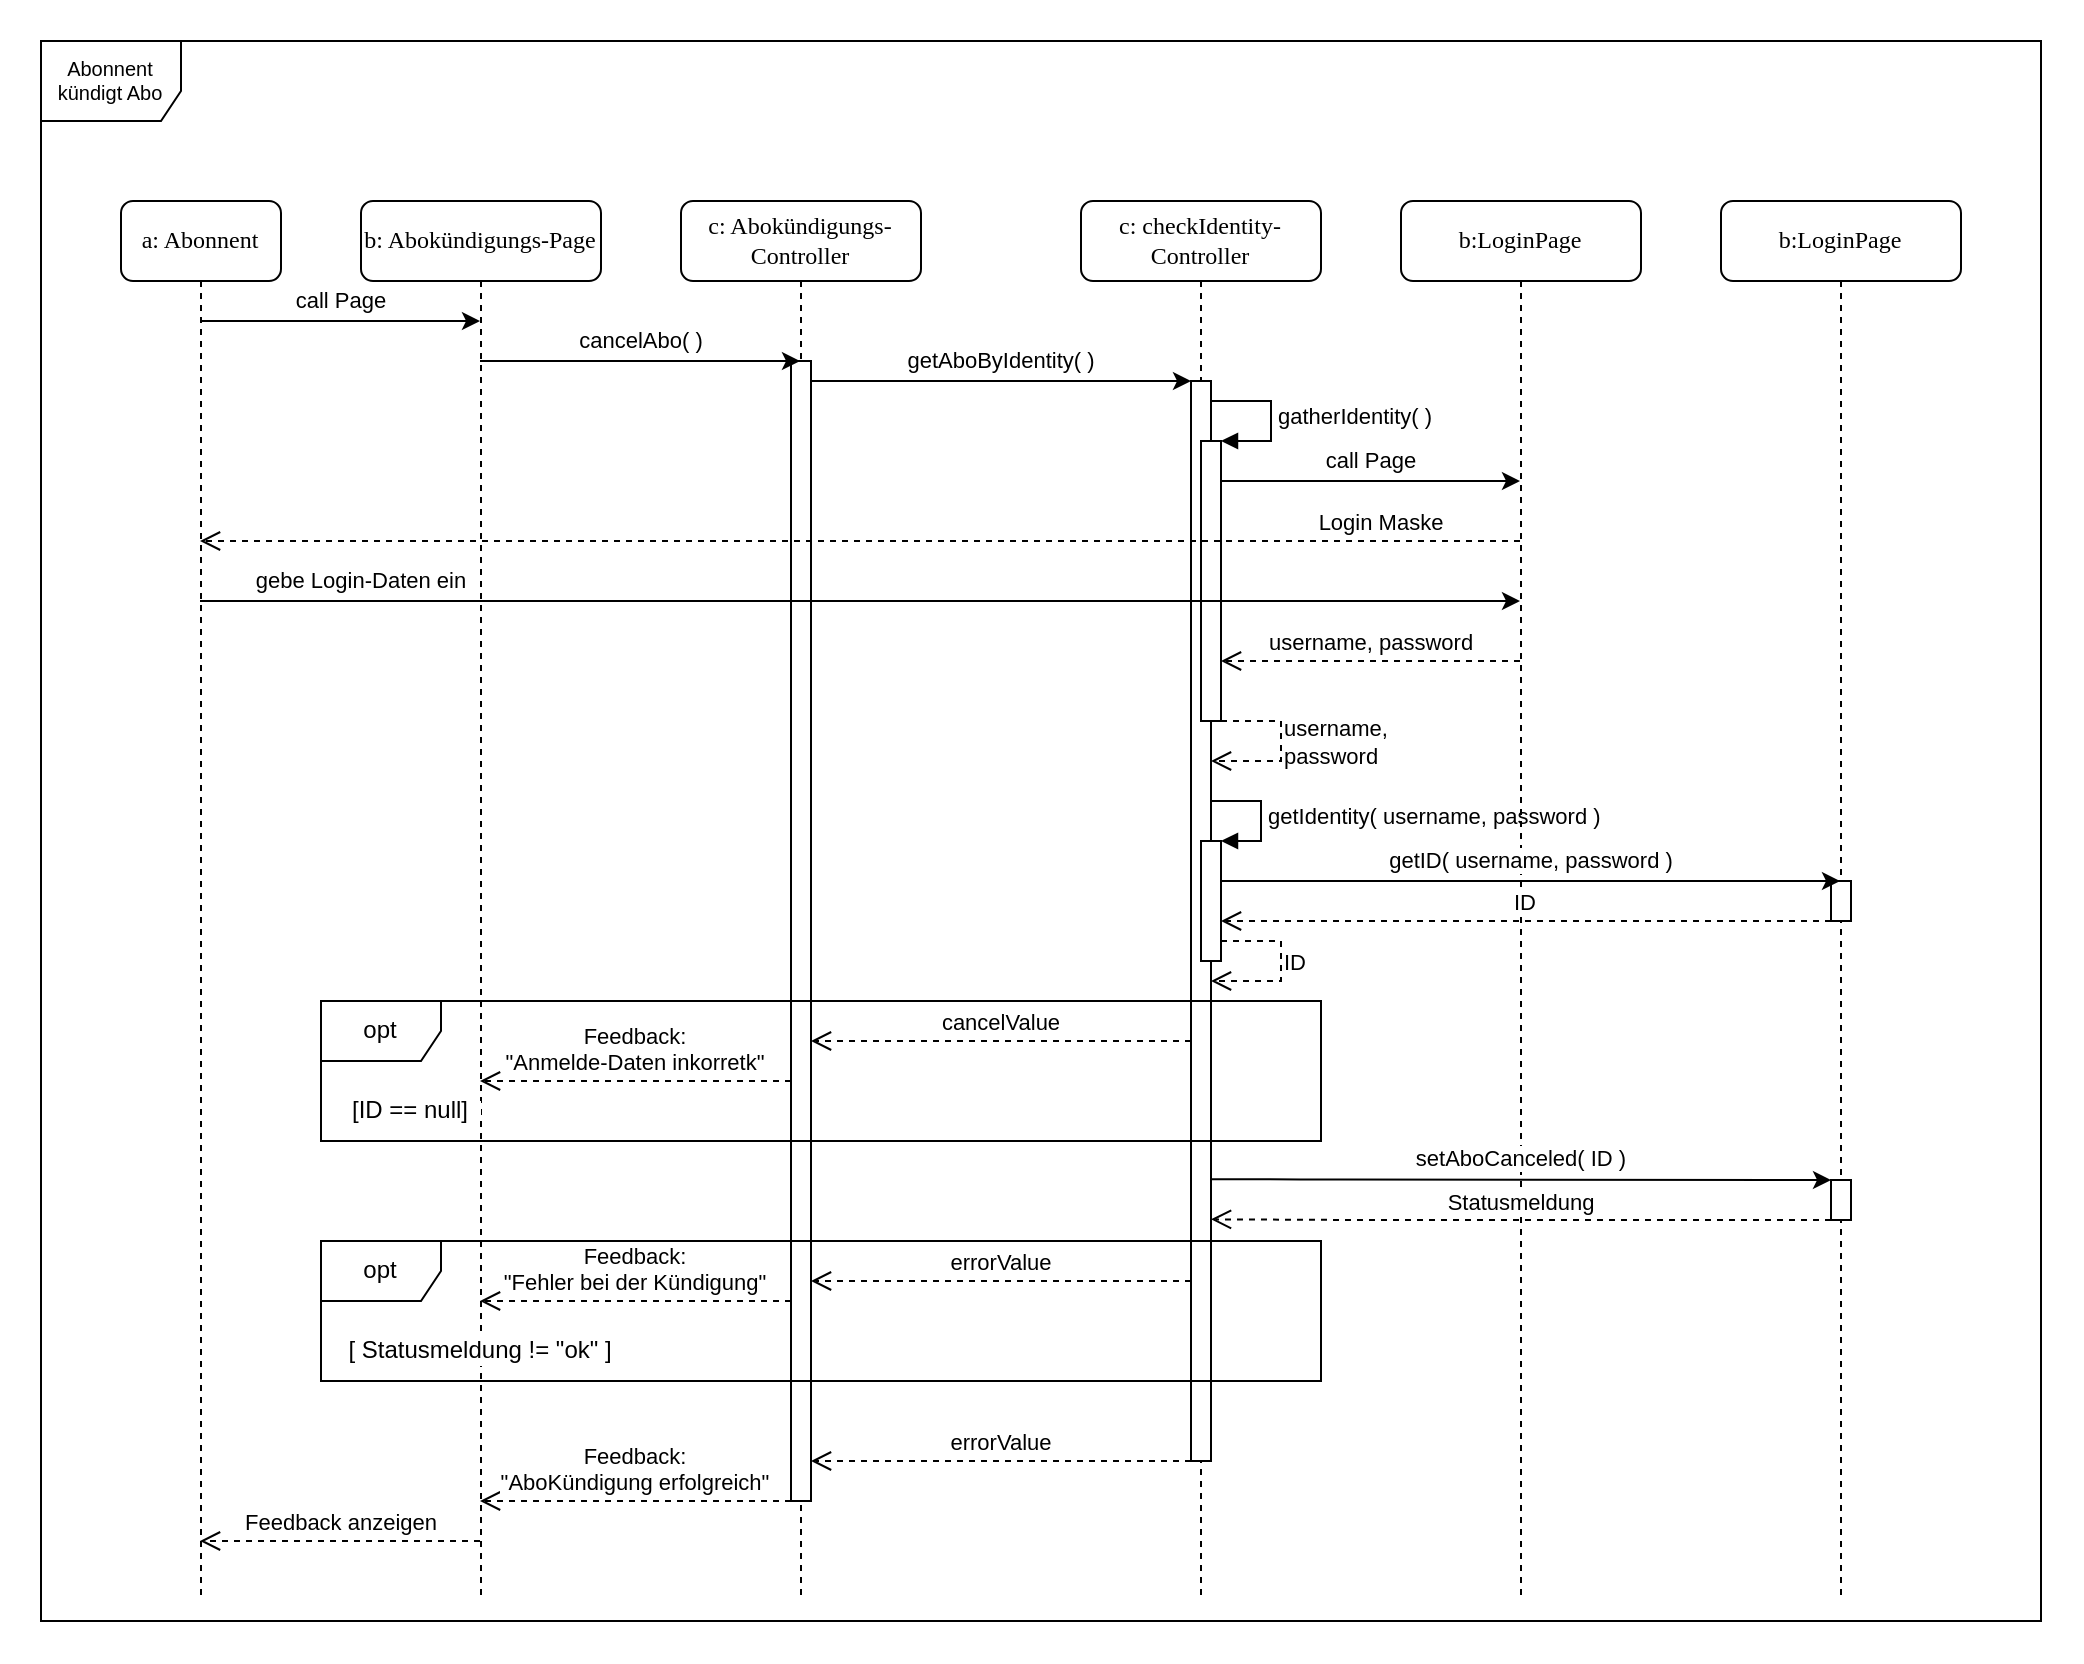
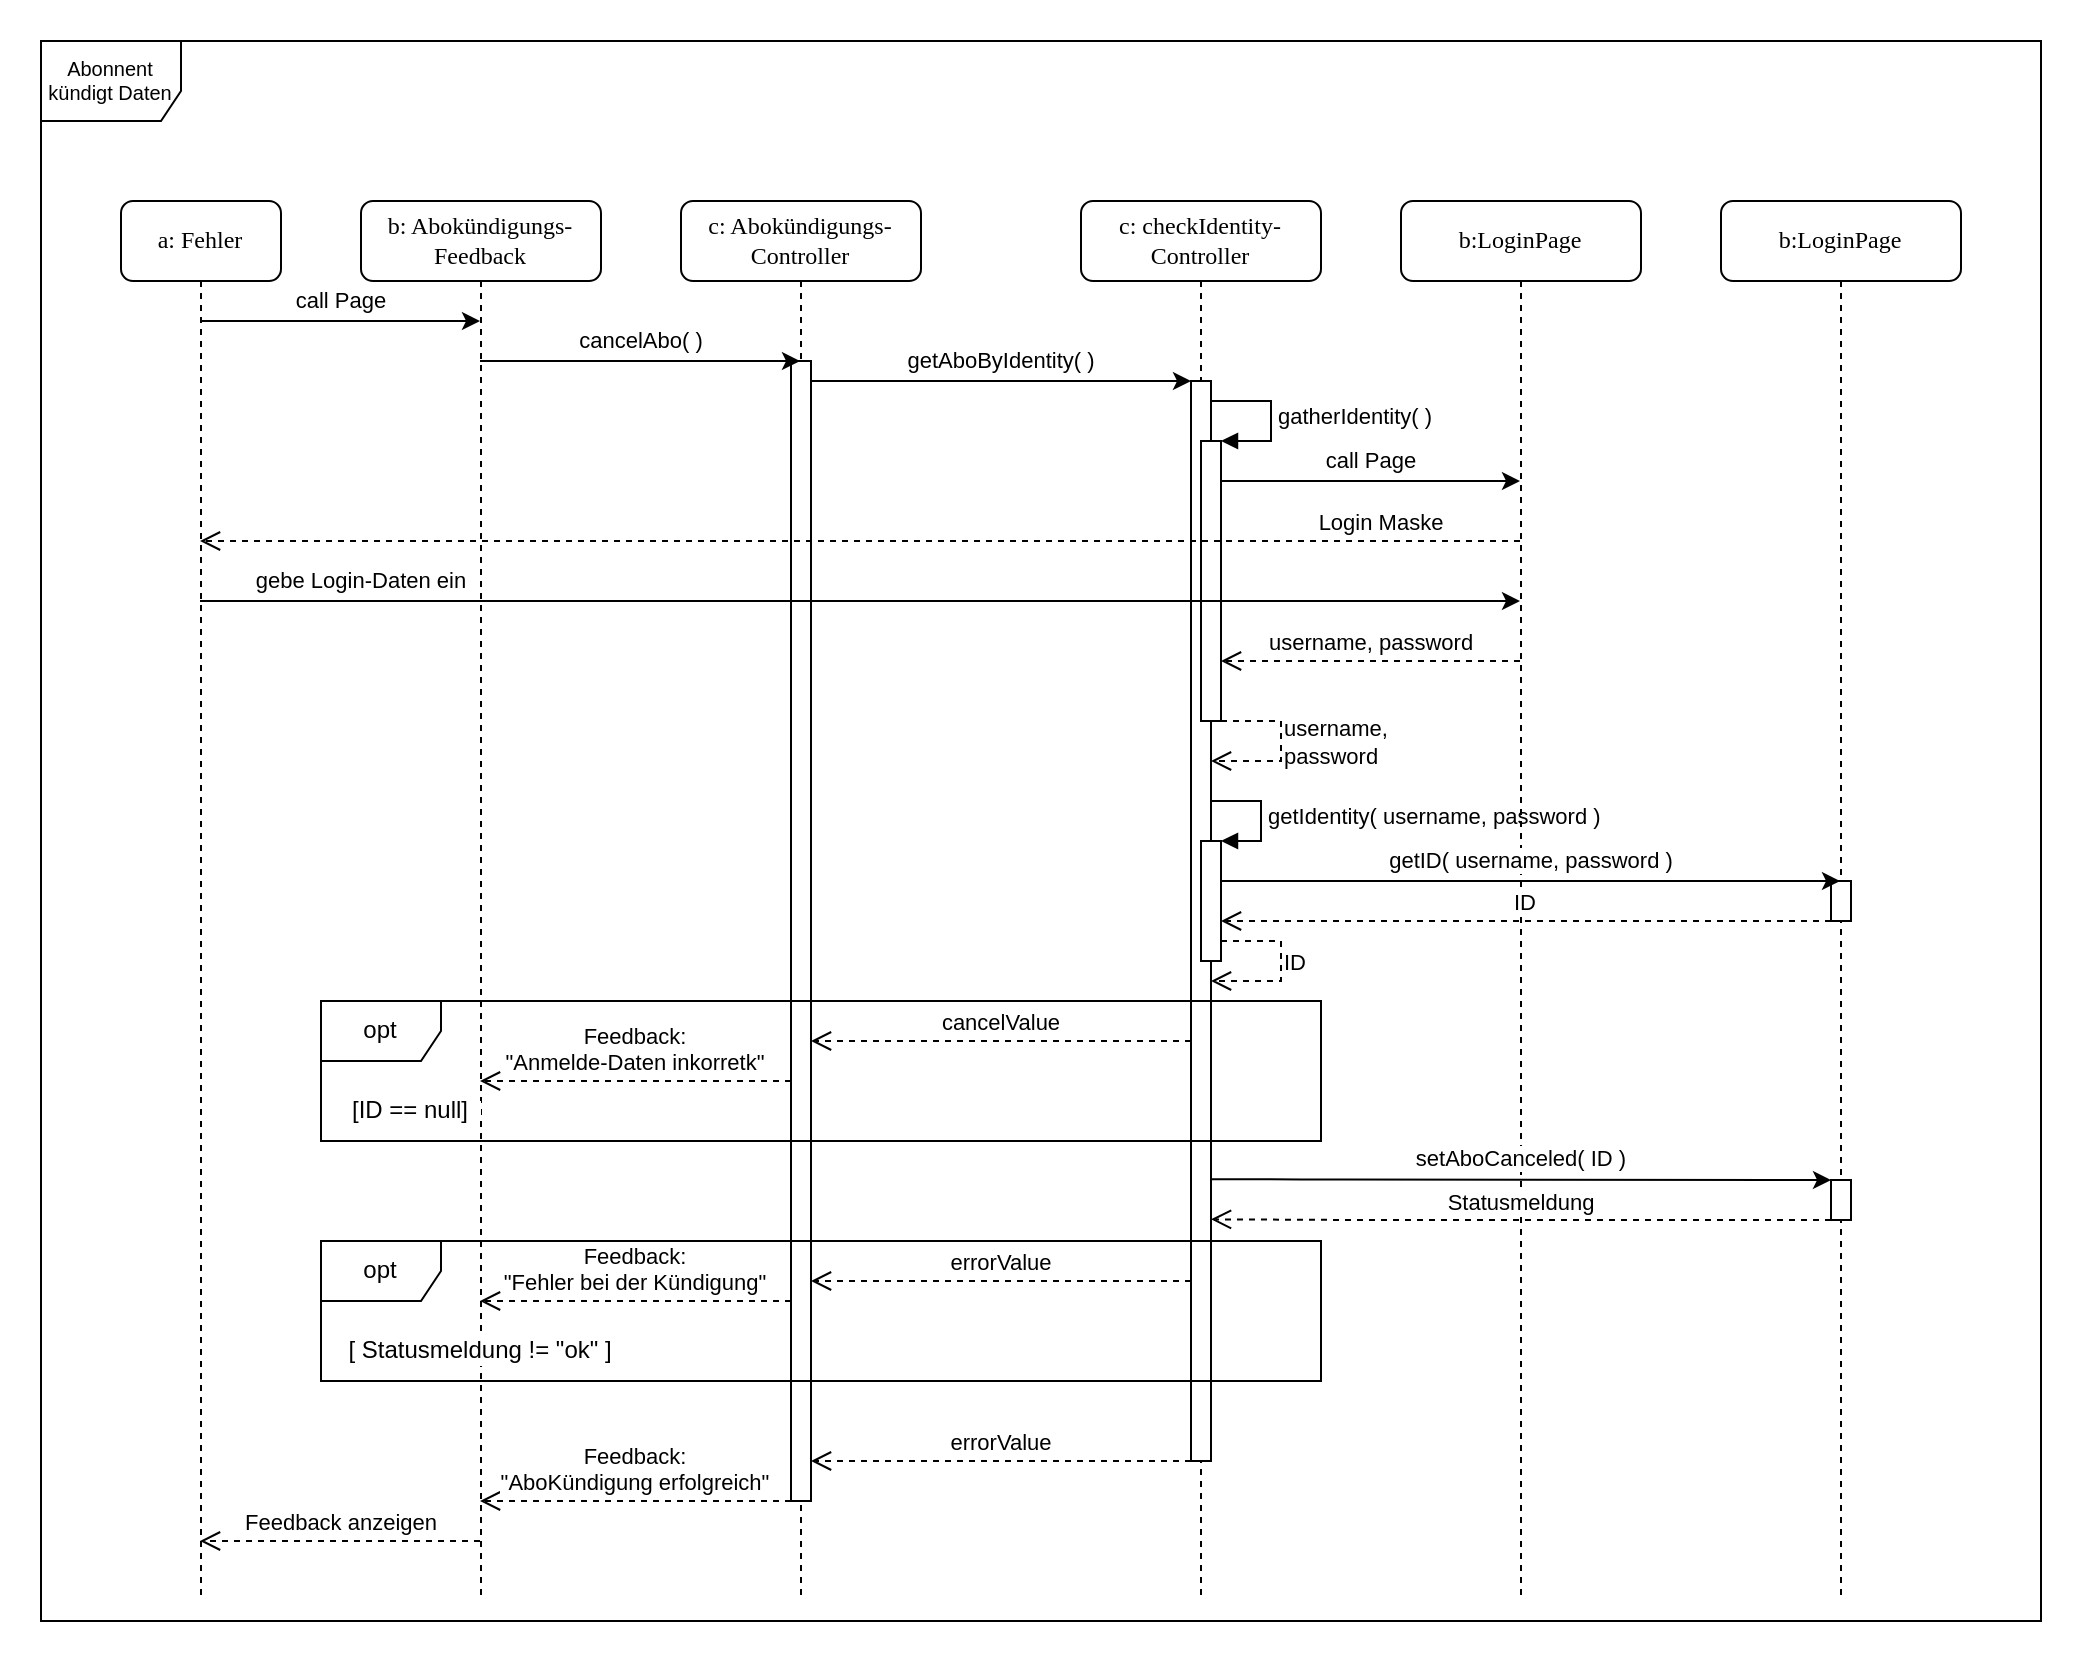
(111, 81) -> (111, 81)
(201, 241) -> (201, 241)
(481, 241) -> (481, 241)
